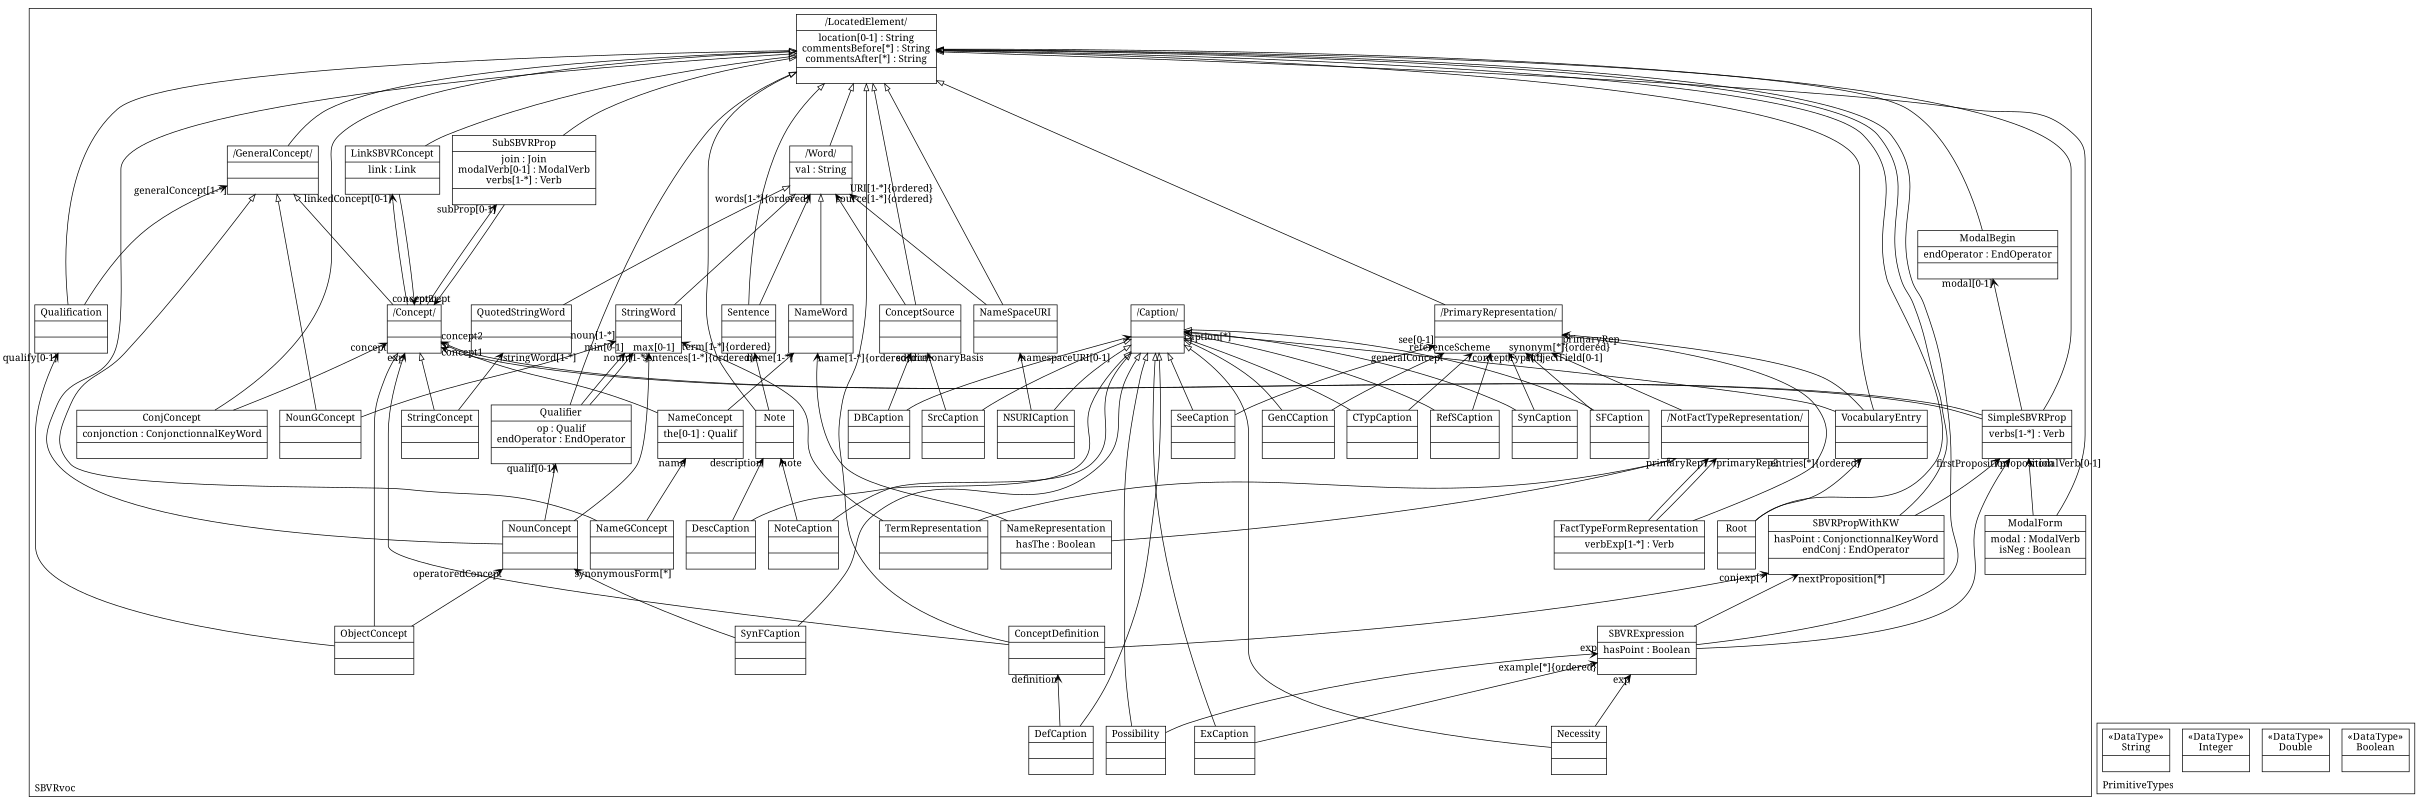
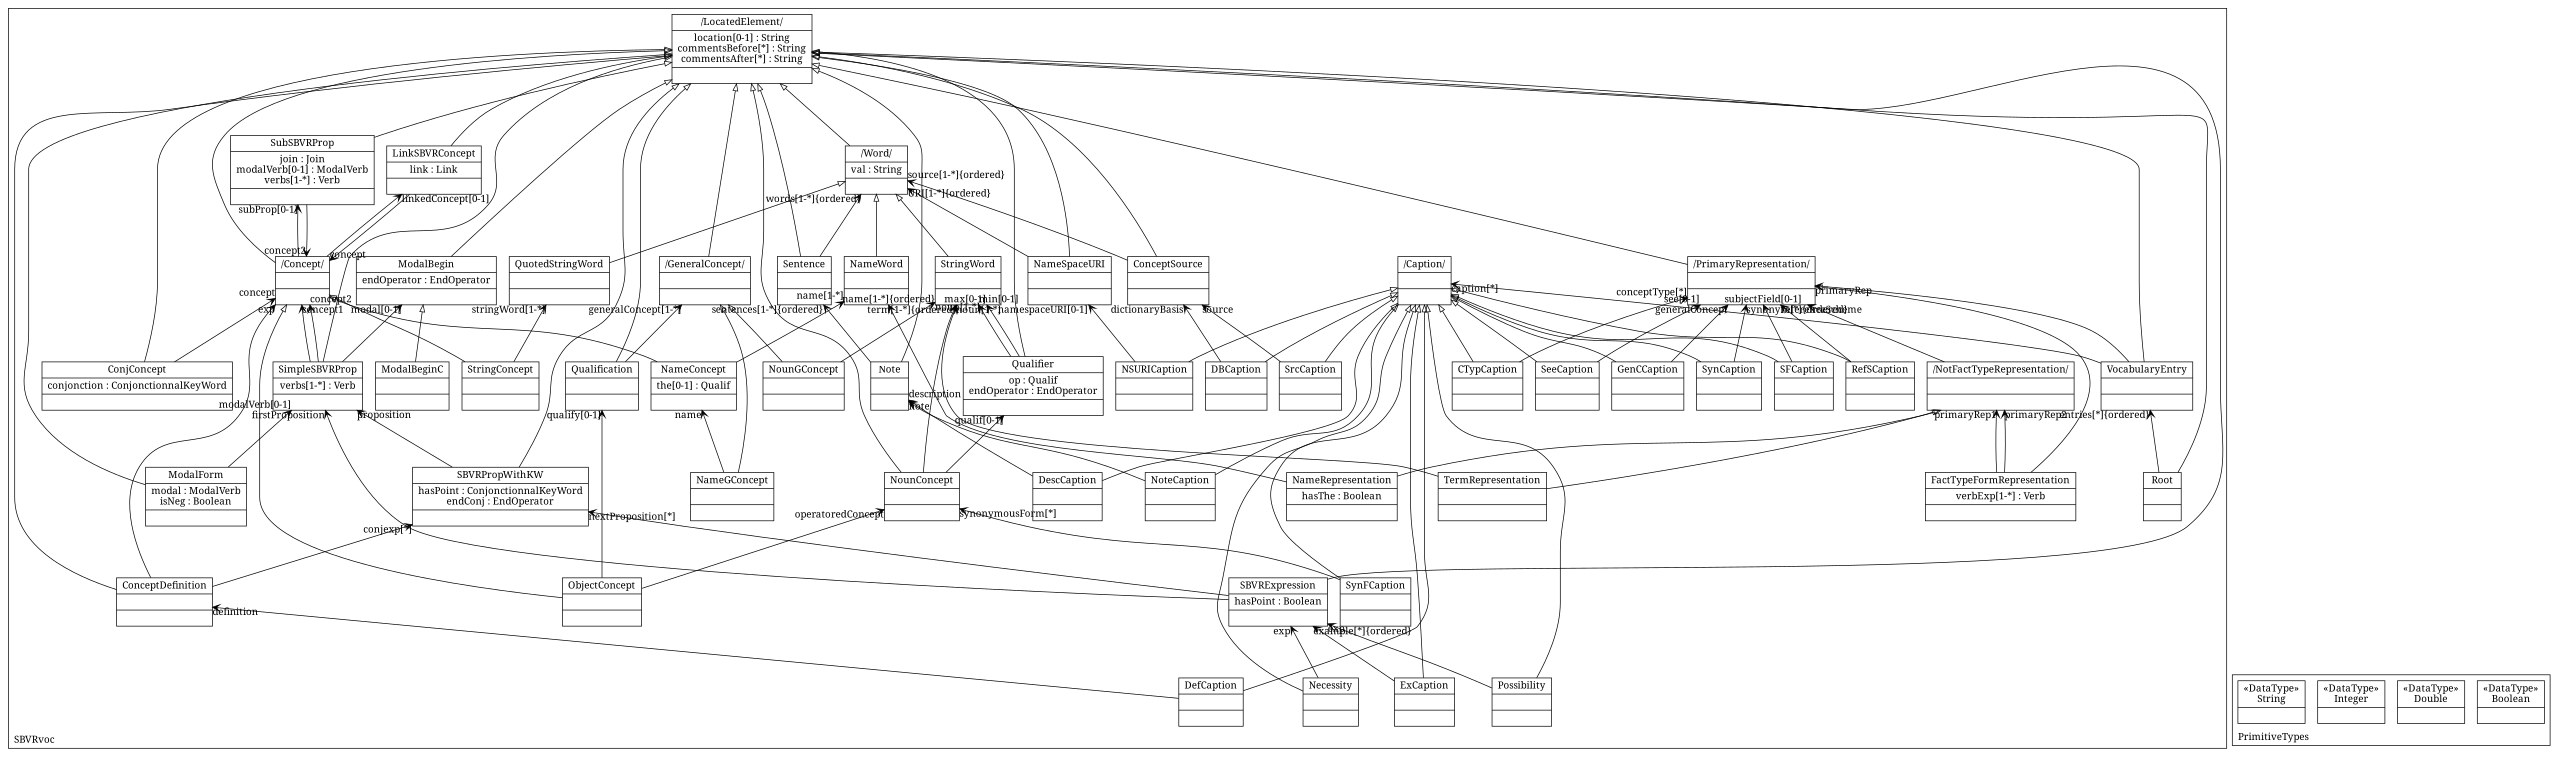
(346, 252) -> (393, 74)
(1014, 370) -> (1327, 326)
none -> (412, 386)
